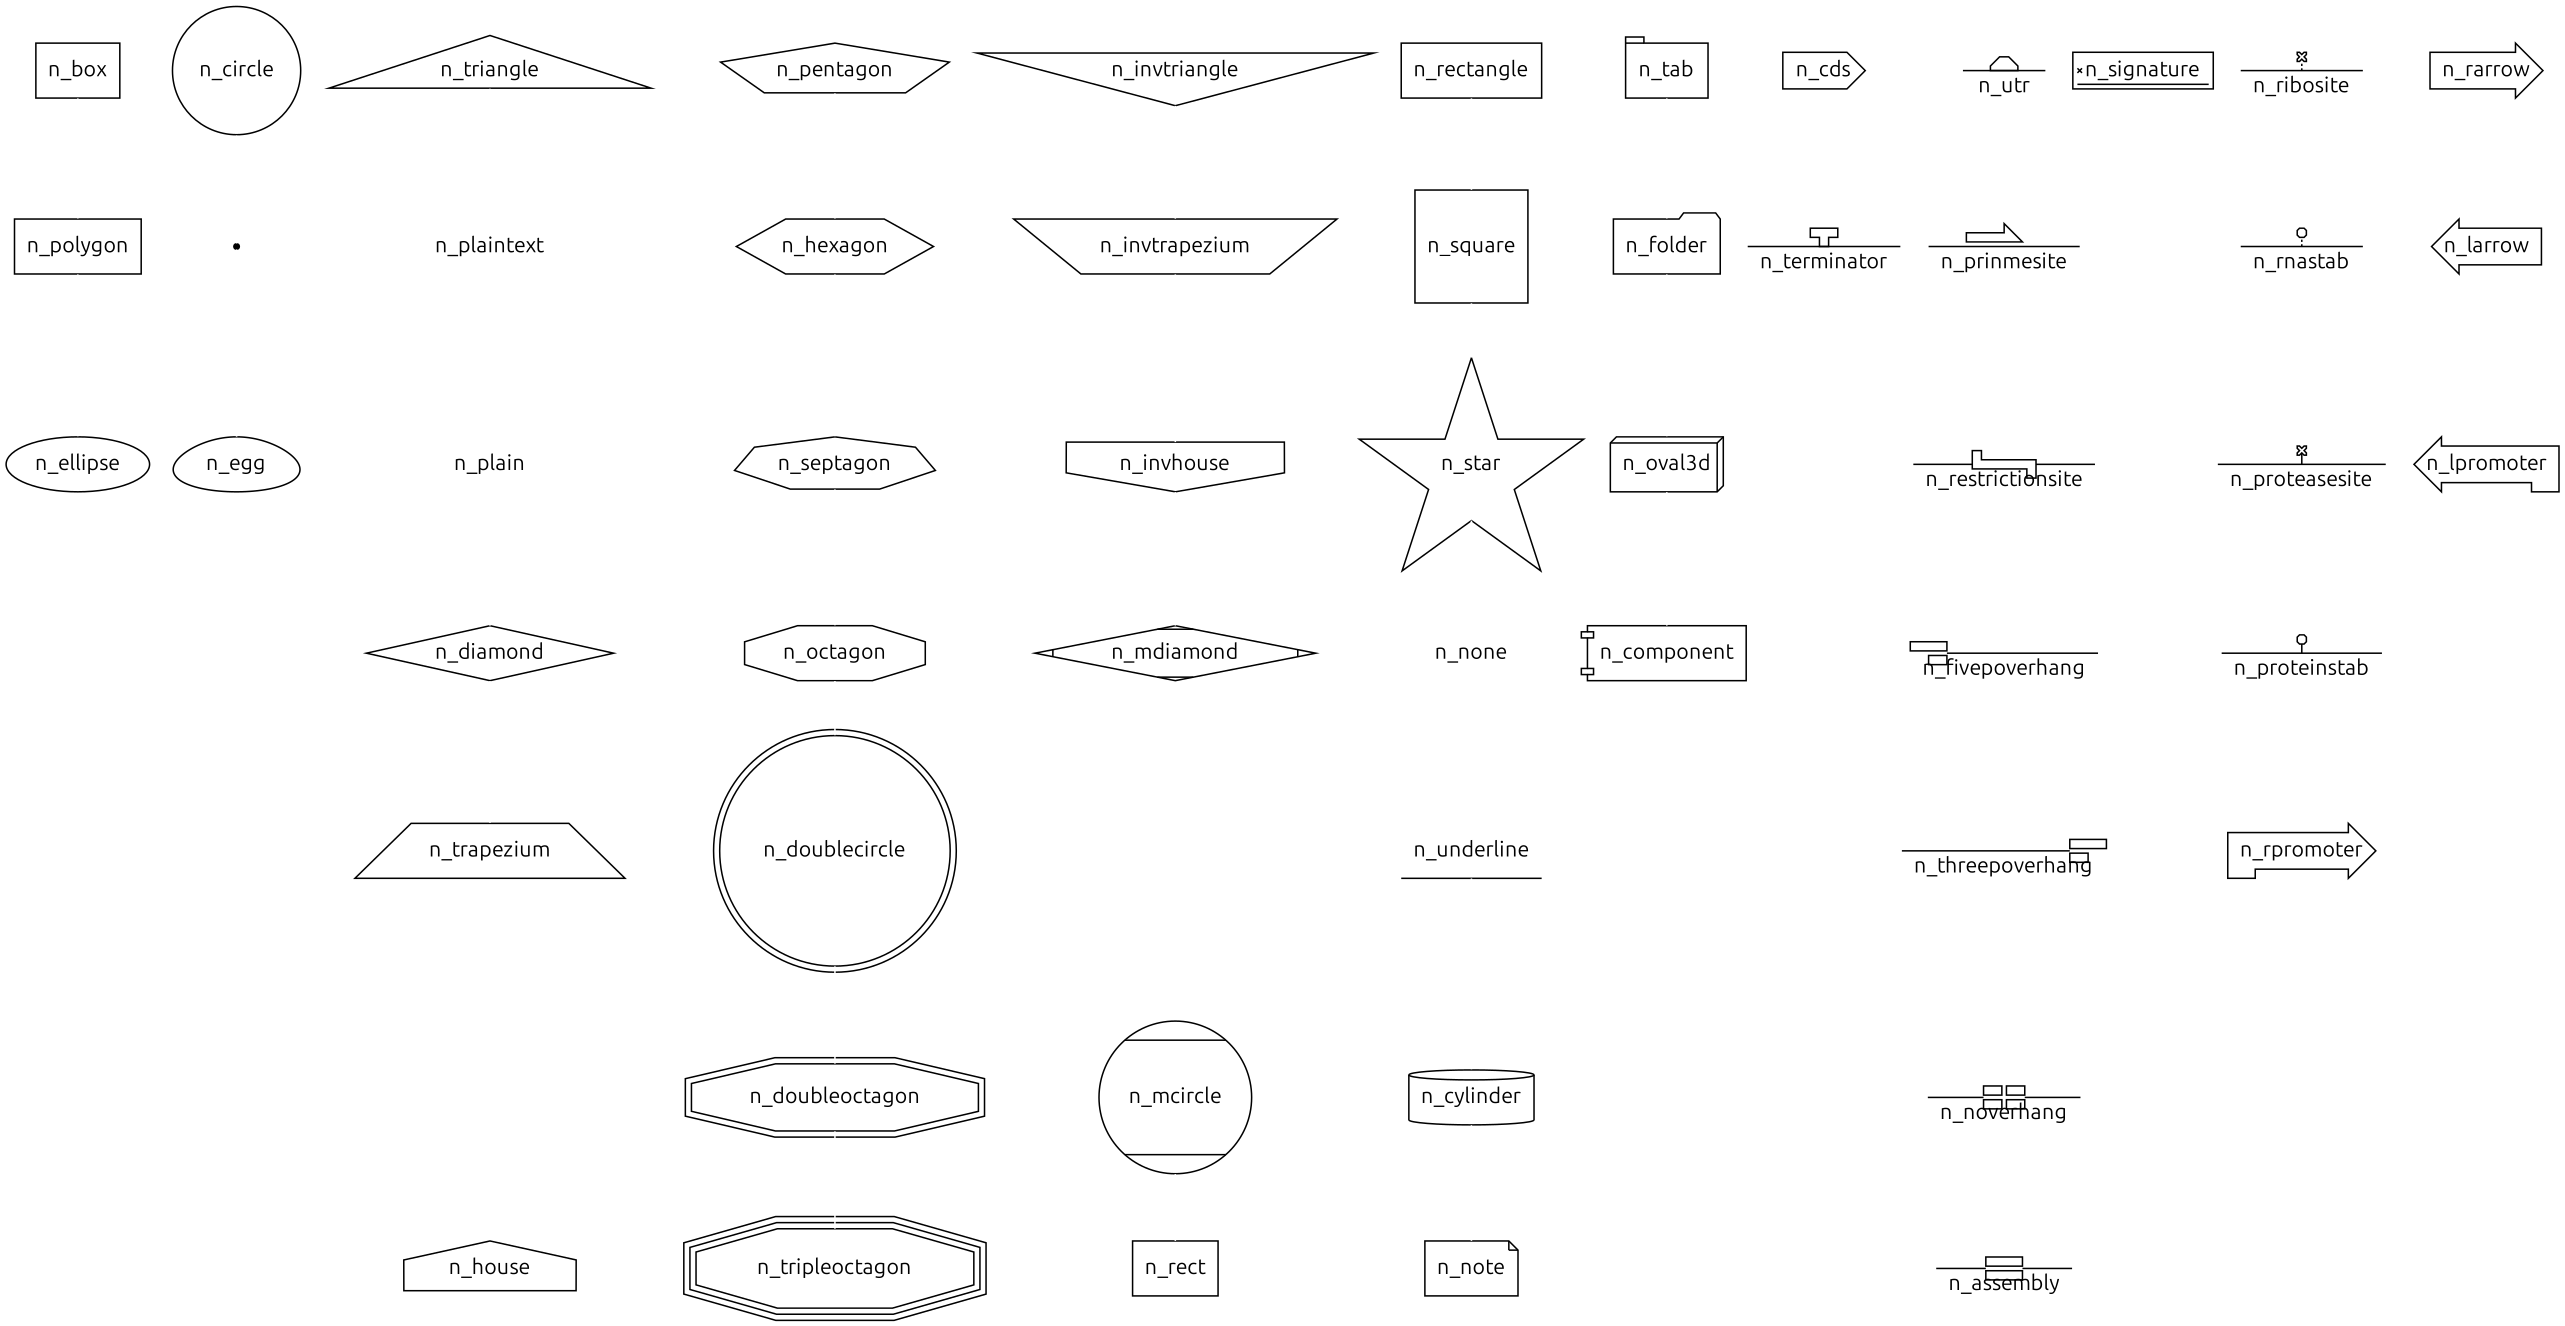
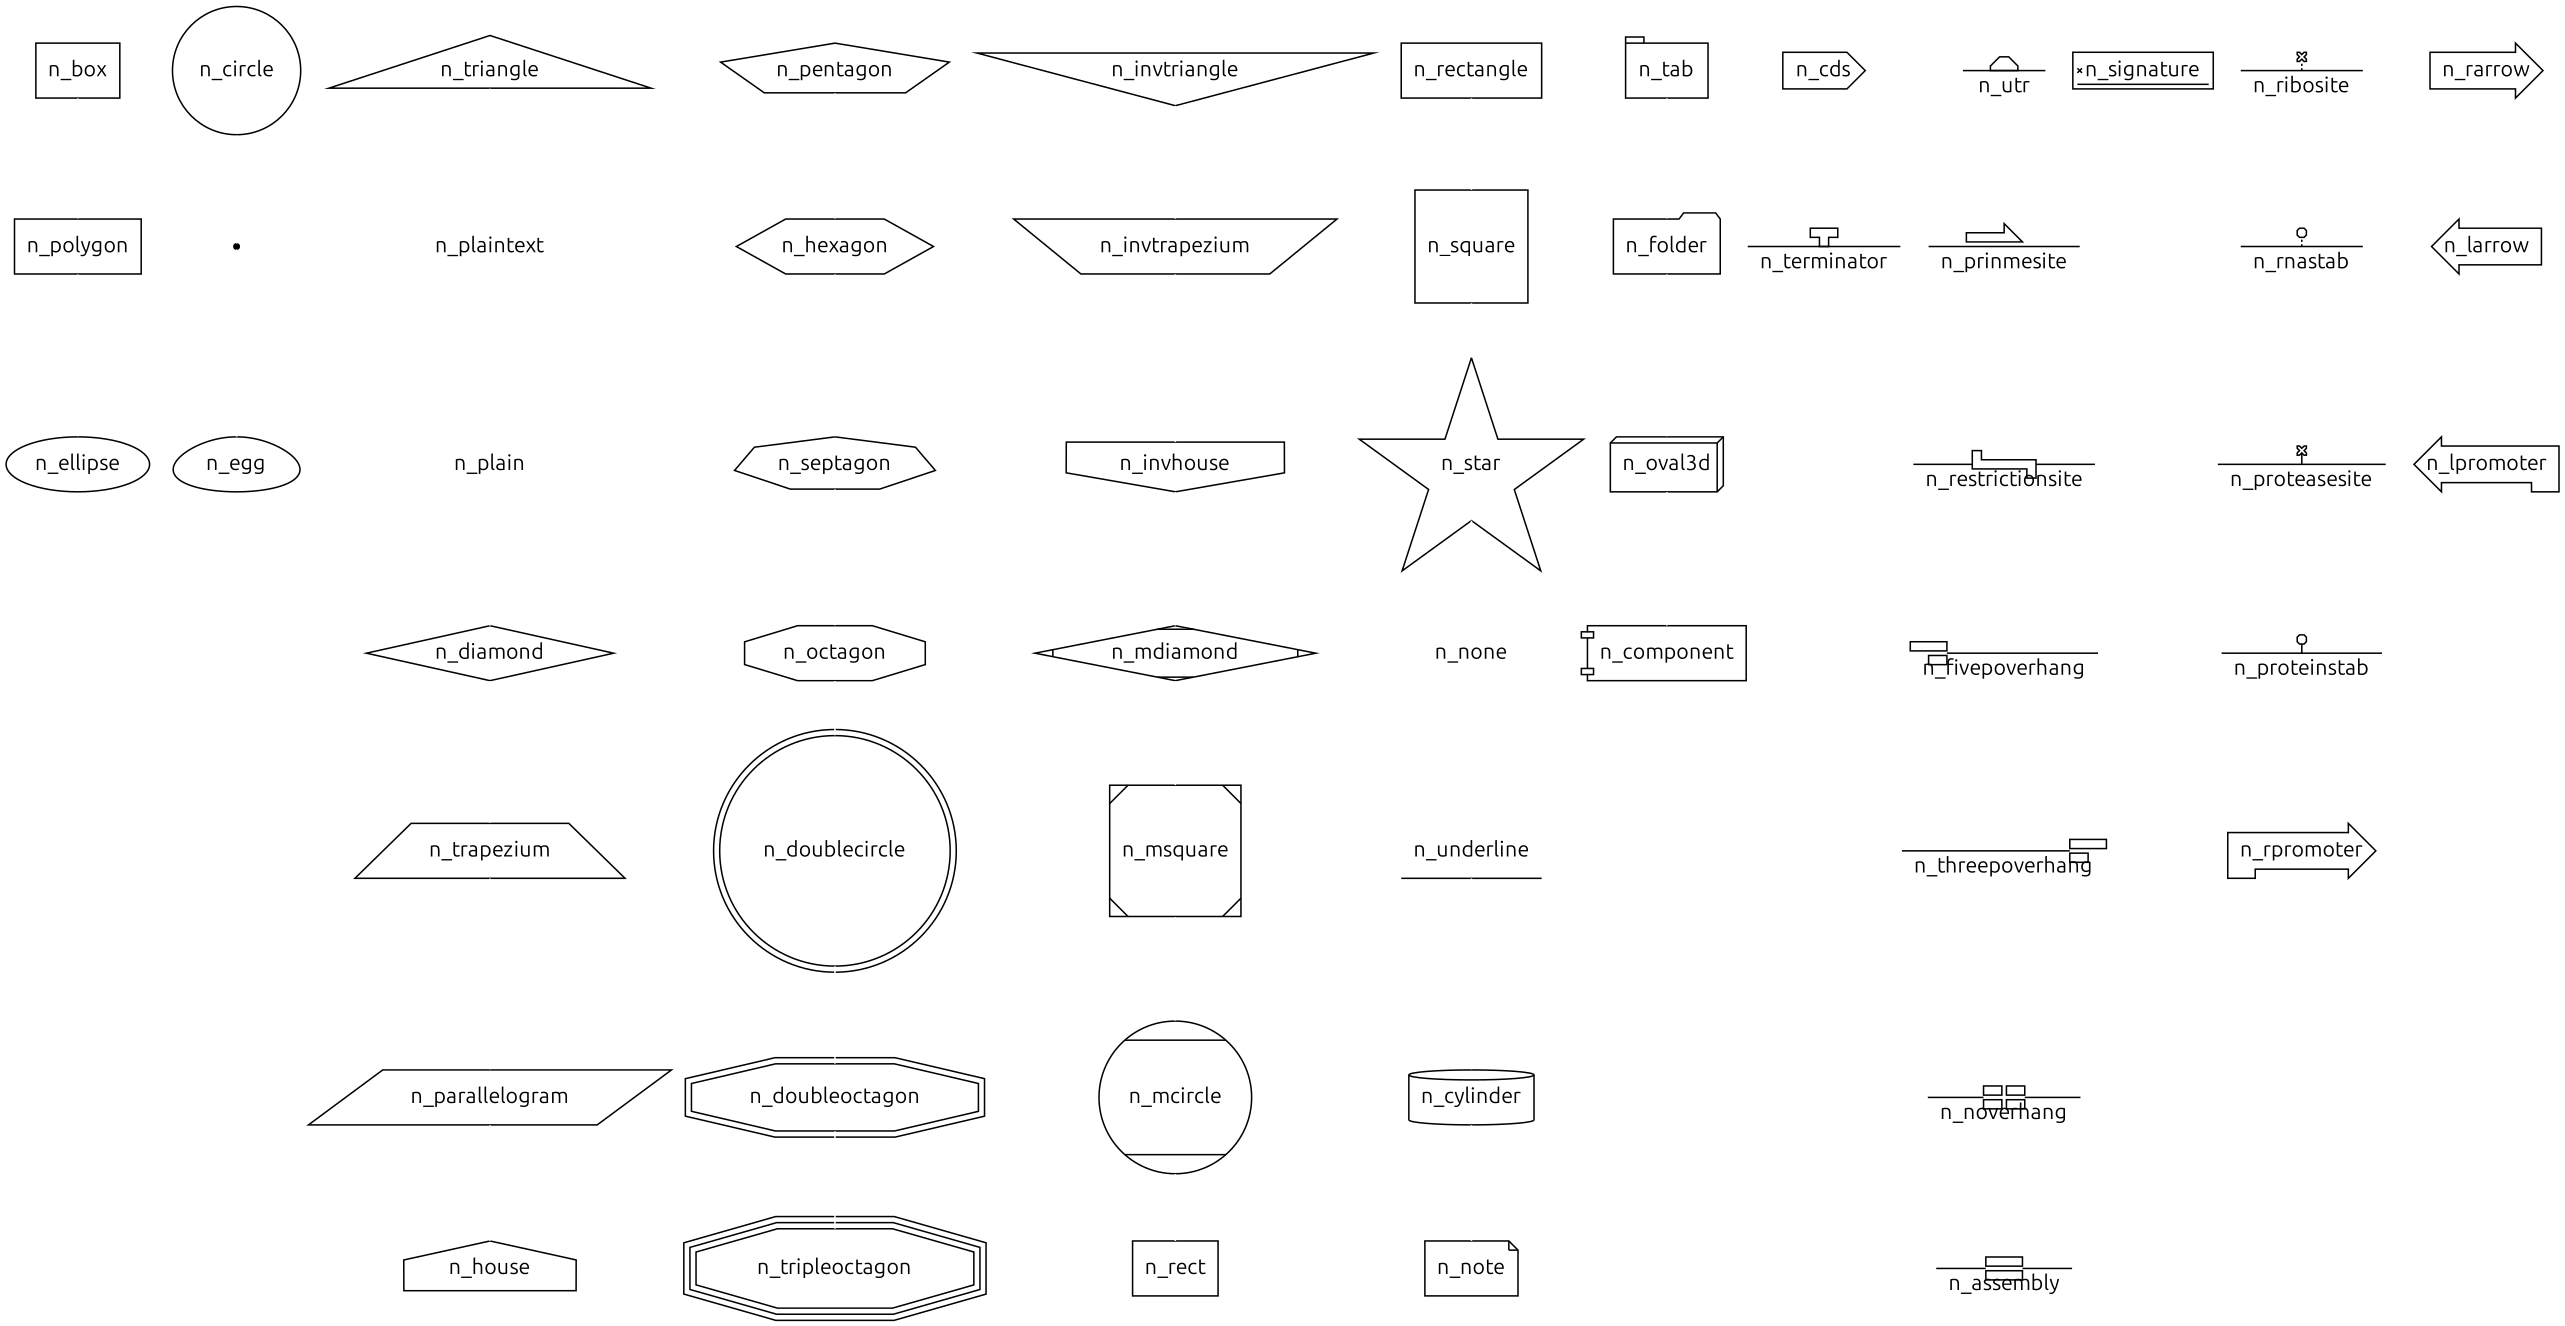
none -> (1175, 851)
none -> (490, 1097)
